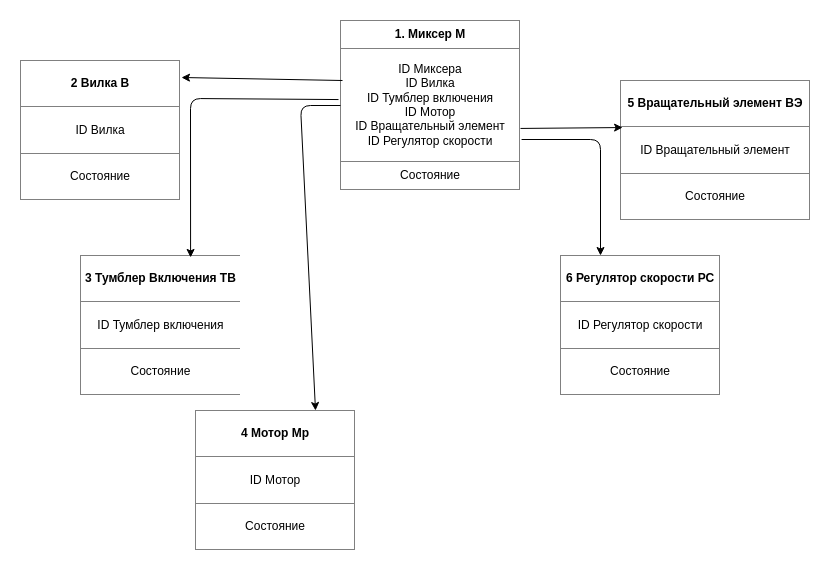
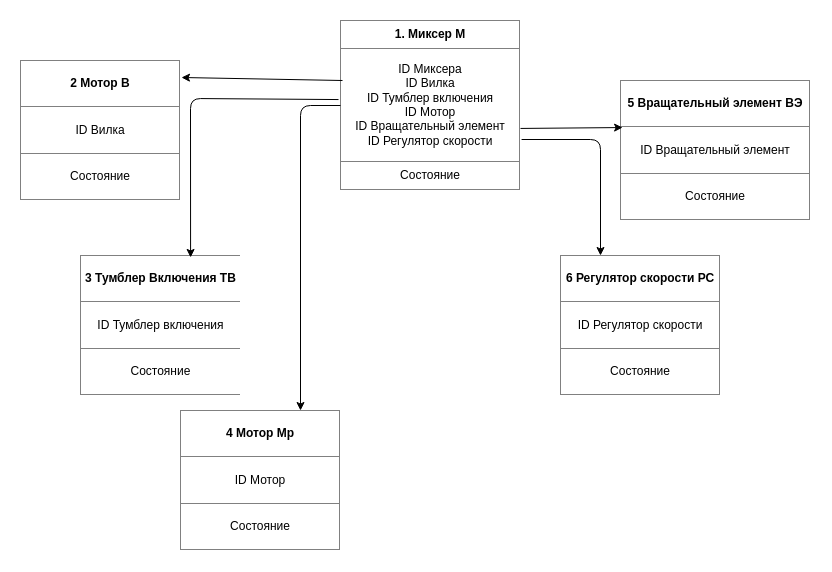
(51, 82) -> (51, 82)
(276, 481) -> (261, 481)
